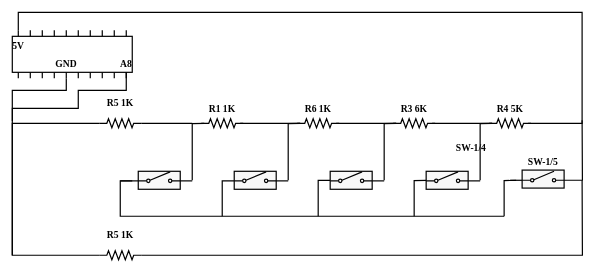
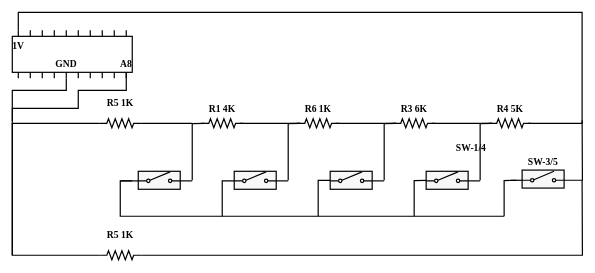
(18, 45) -> (18, 45)
(222, 108) -> (222, 108)
(543, 162) -> (543, 162)
